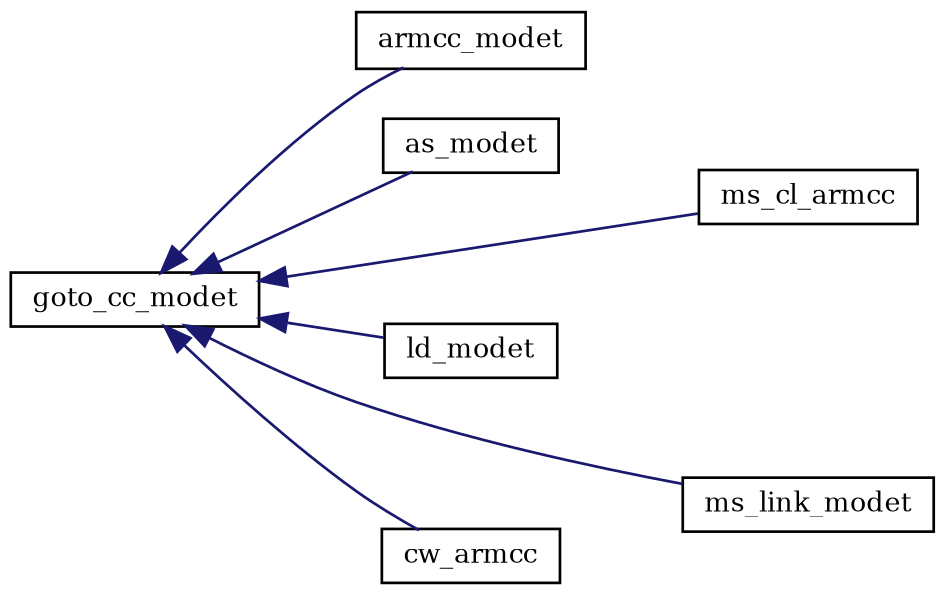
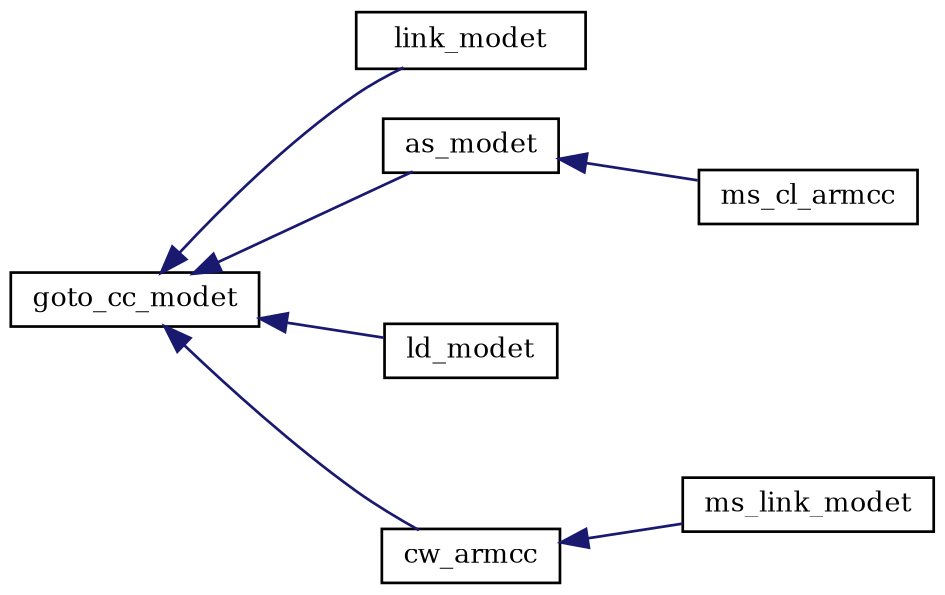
(471, 40) -> (471, 40)
(492, 245) -> (642, 172)
(440, 428) -> (635, 531)
